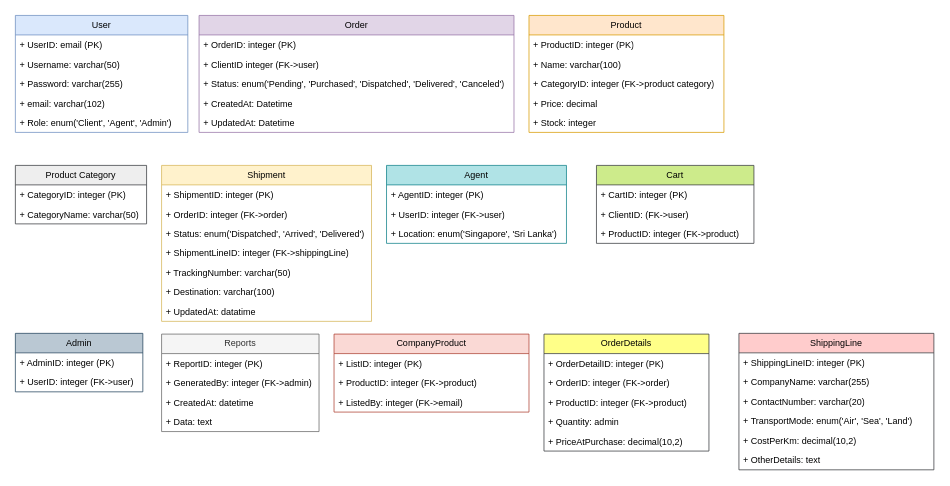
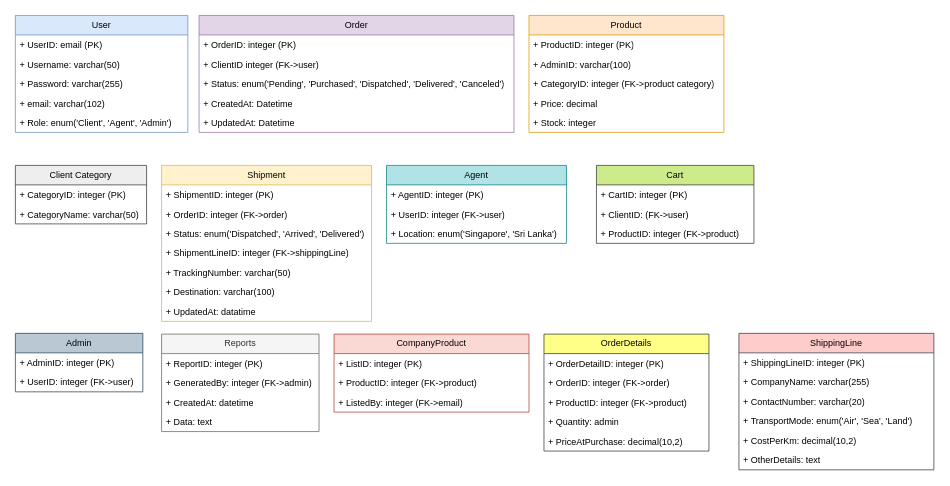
(581, 65) -> (587, 65)
(81, 175) -> (81, 175)
